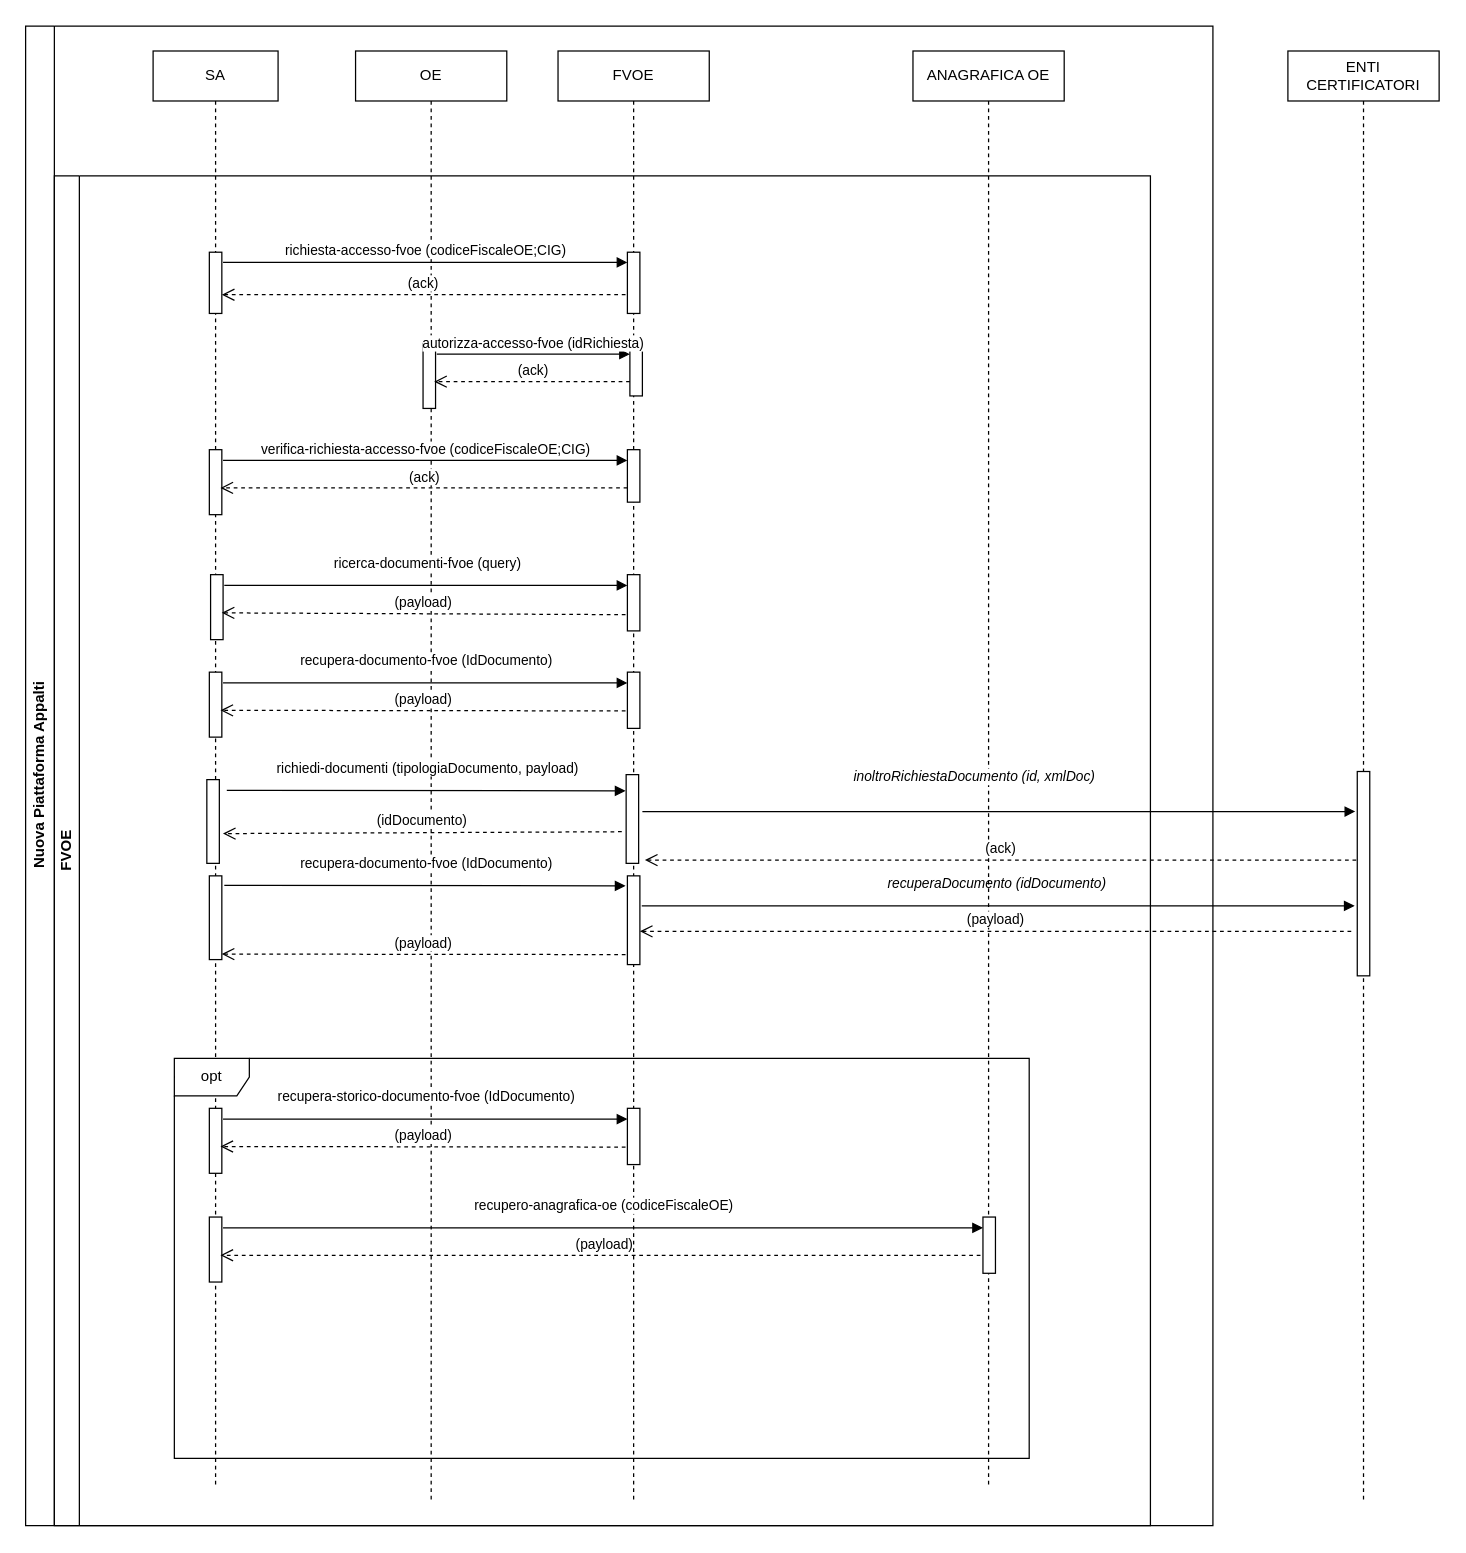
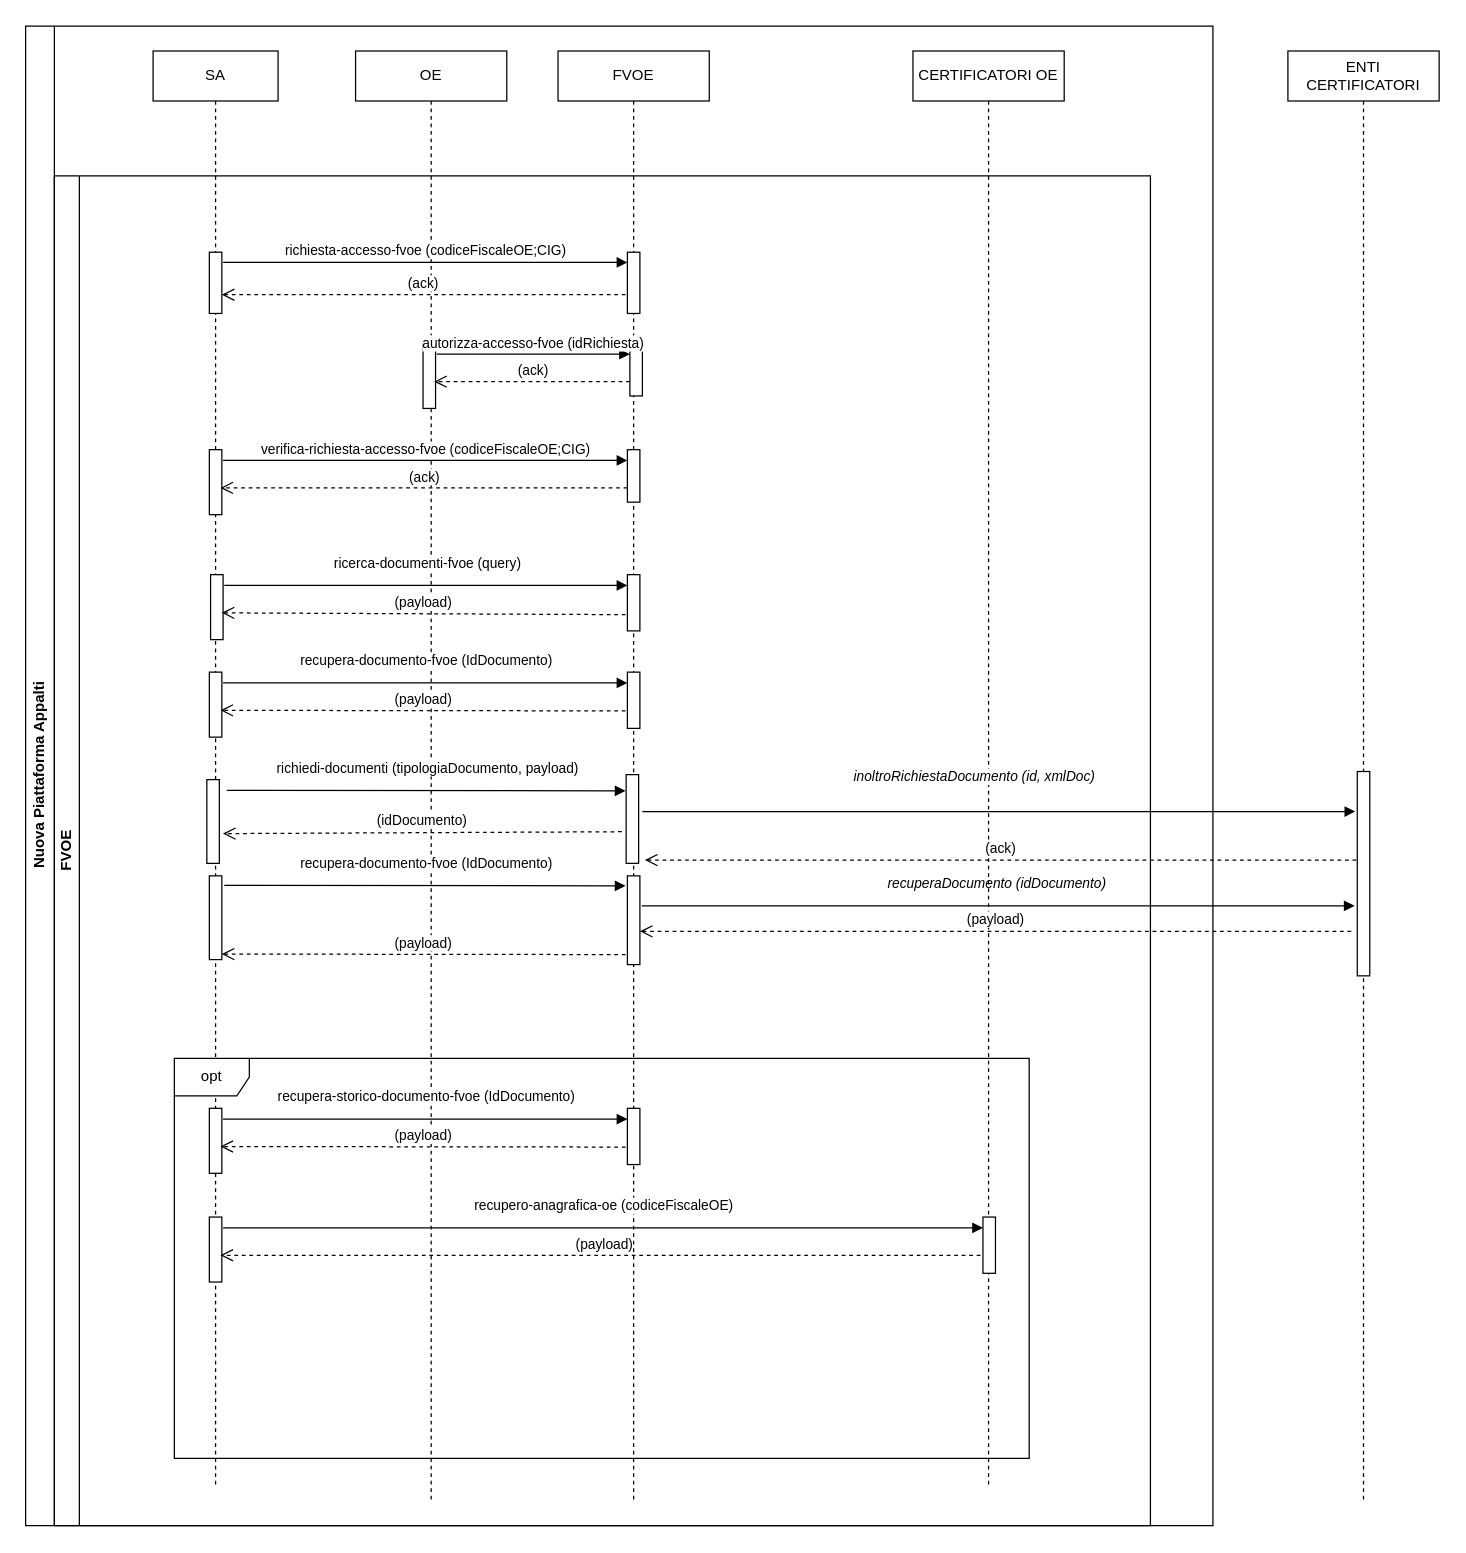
(989, 76) -> (989, 76)
